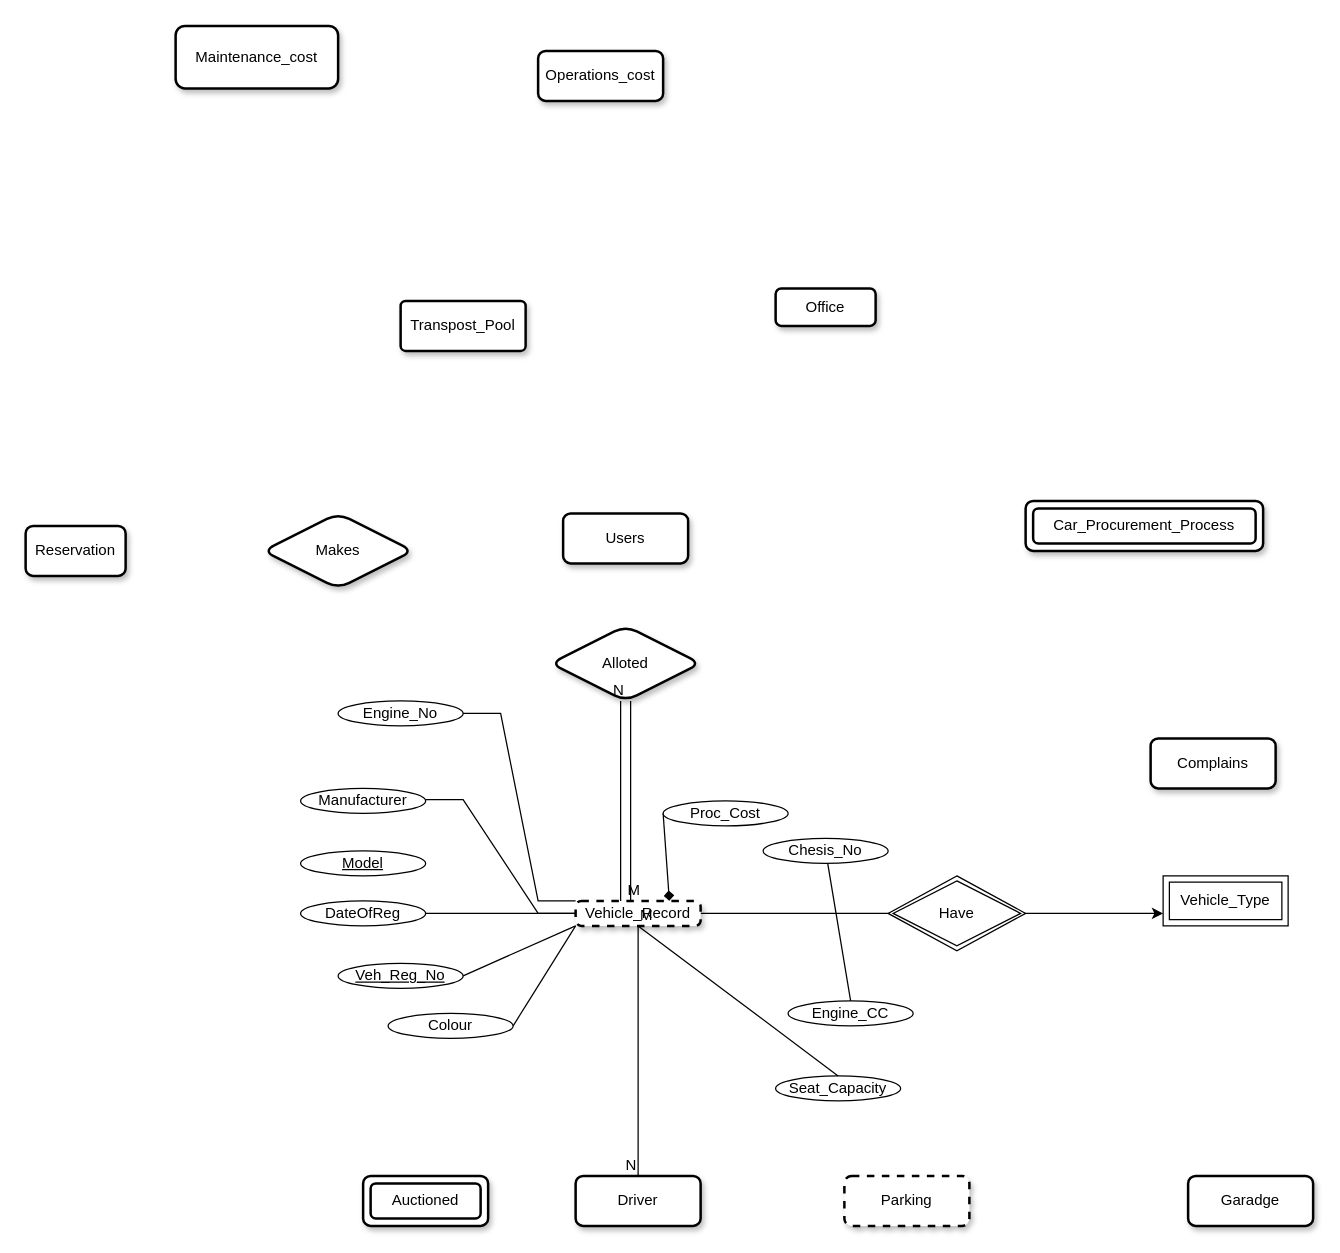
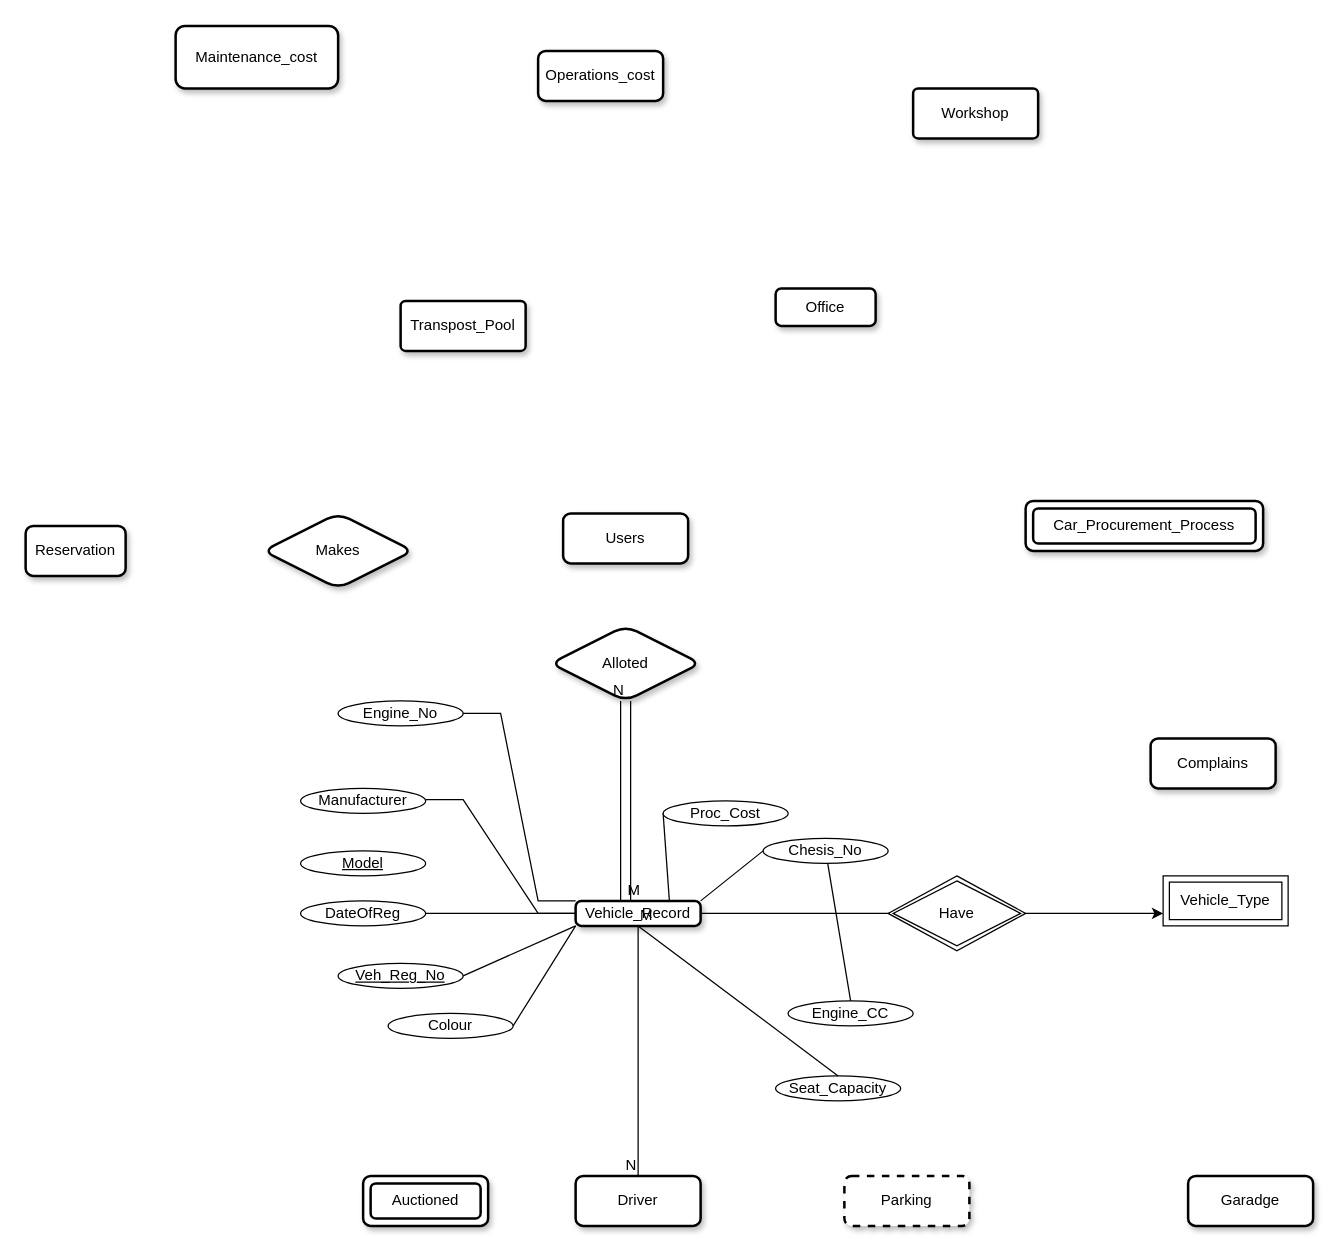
none -> (976, 113)
none -> (732, 876)
(669, 890) -> (669, 895)
(638, 913) -> (638, 913)
